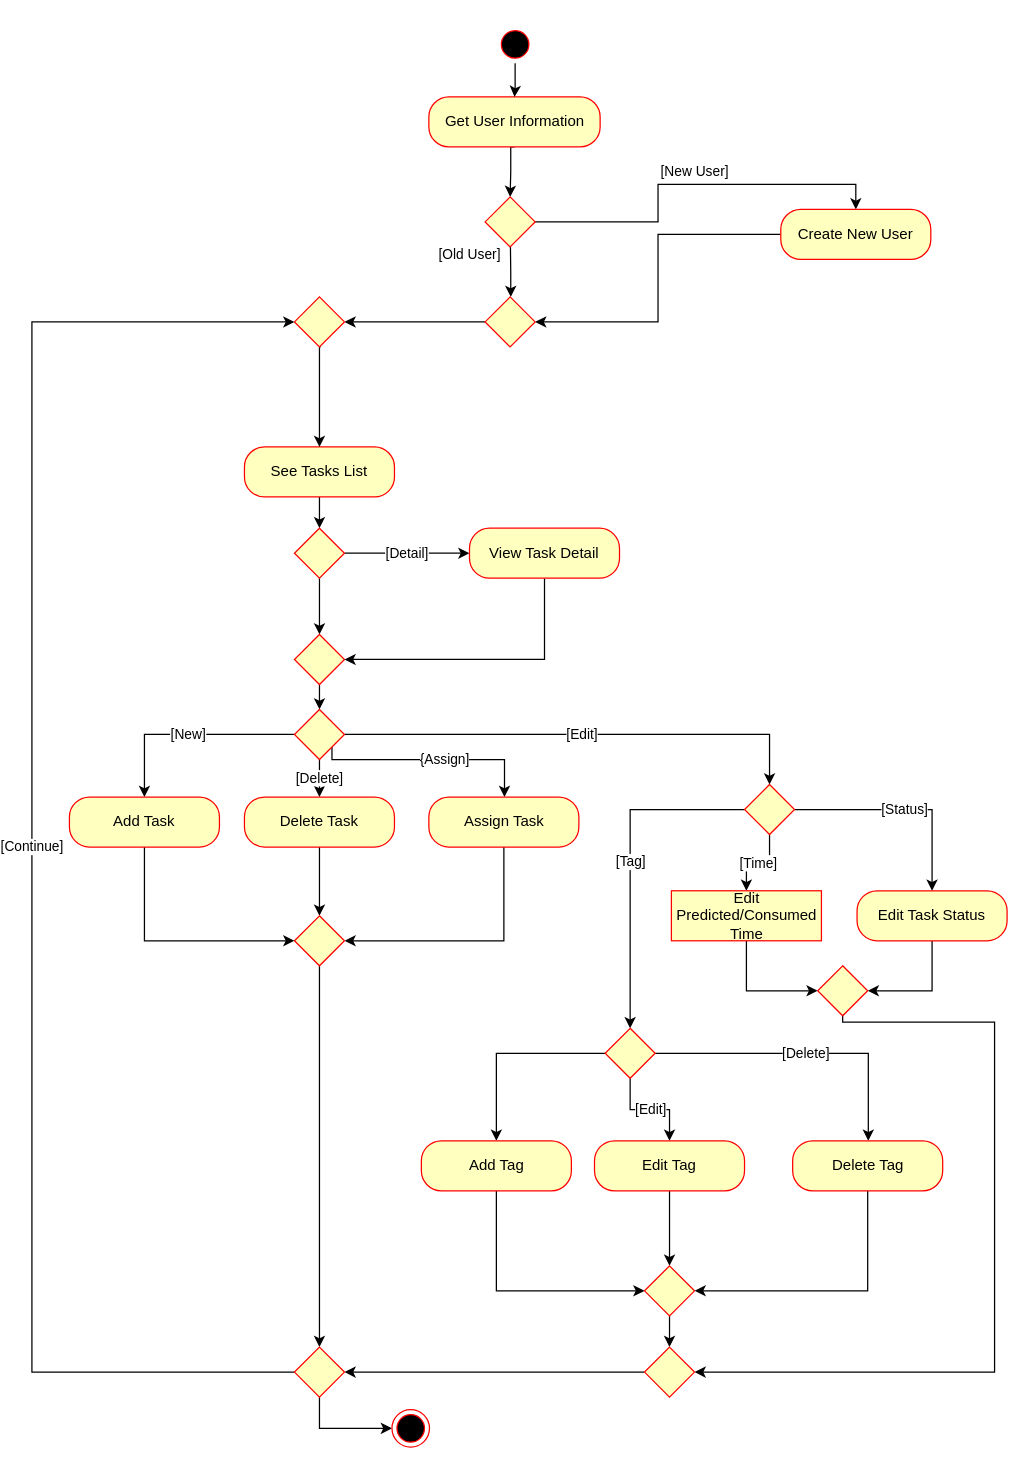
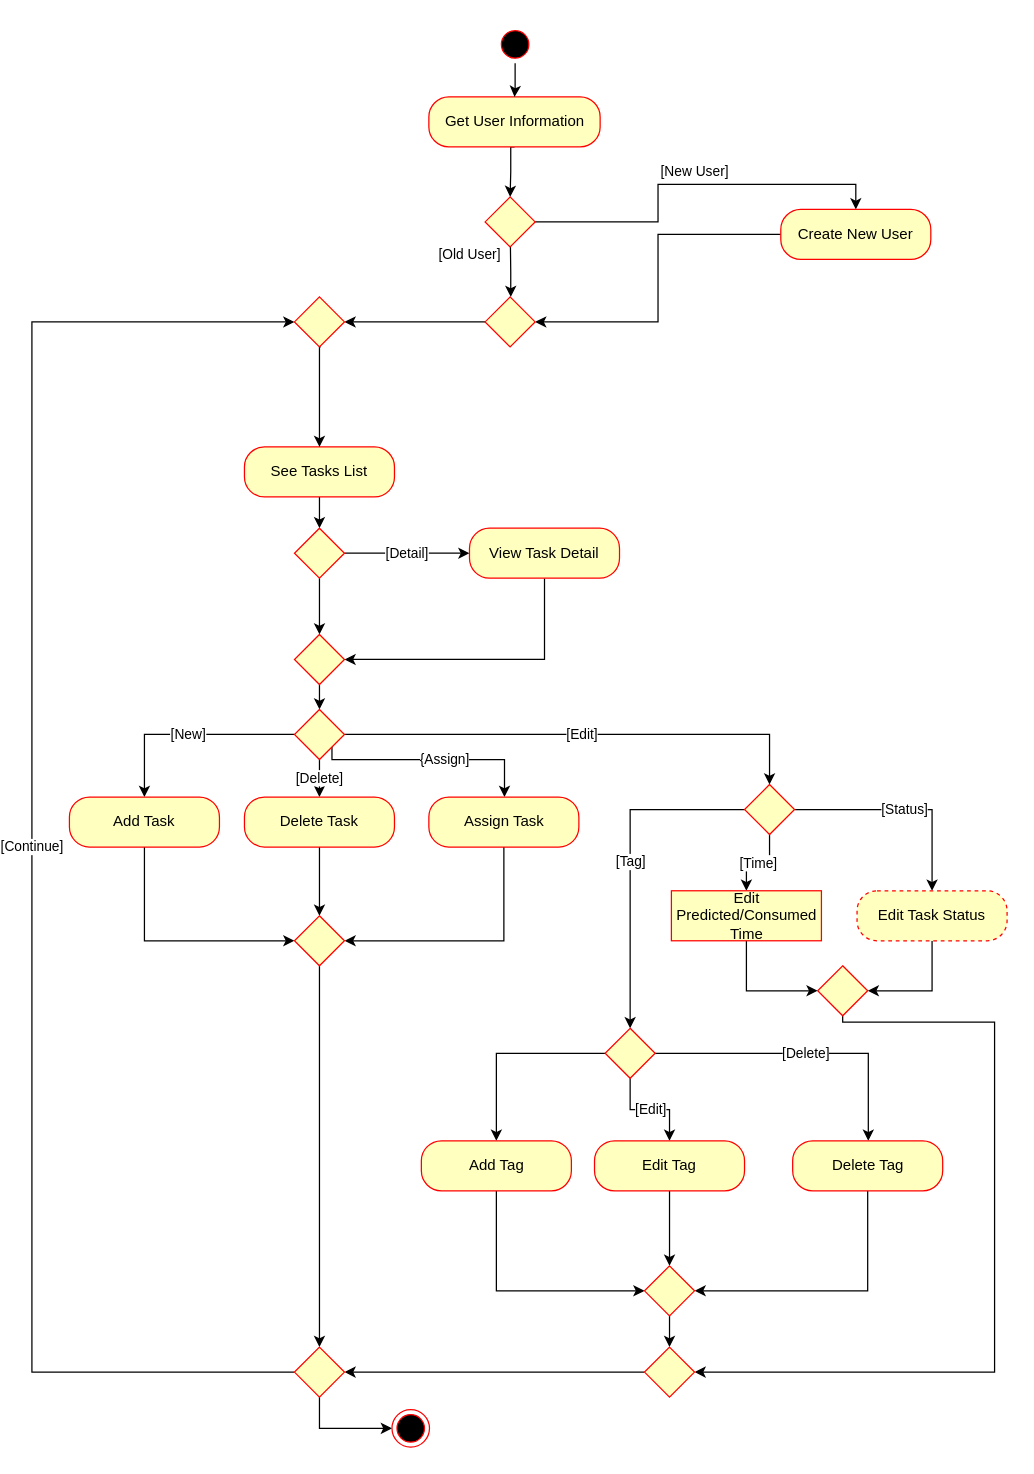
(932, 916) -> (932, 916)
